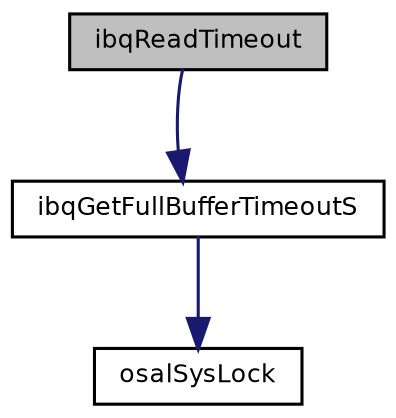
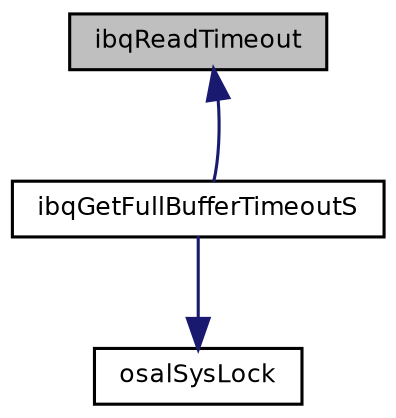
(178, 110) -> (219, 141)
